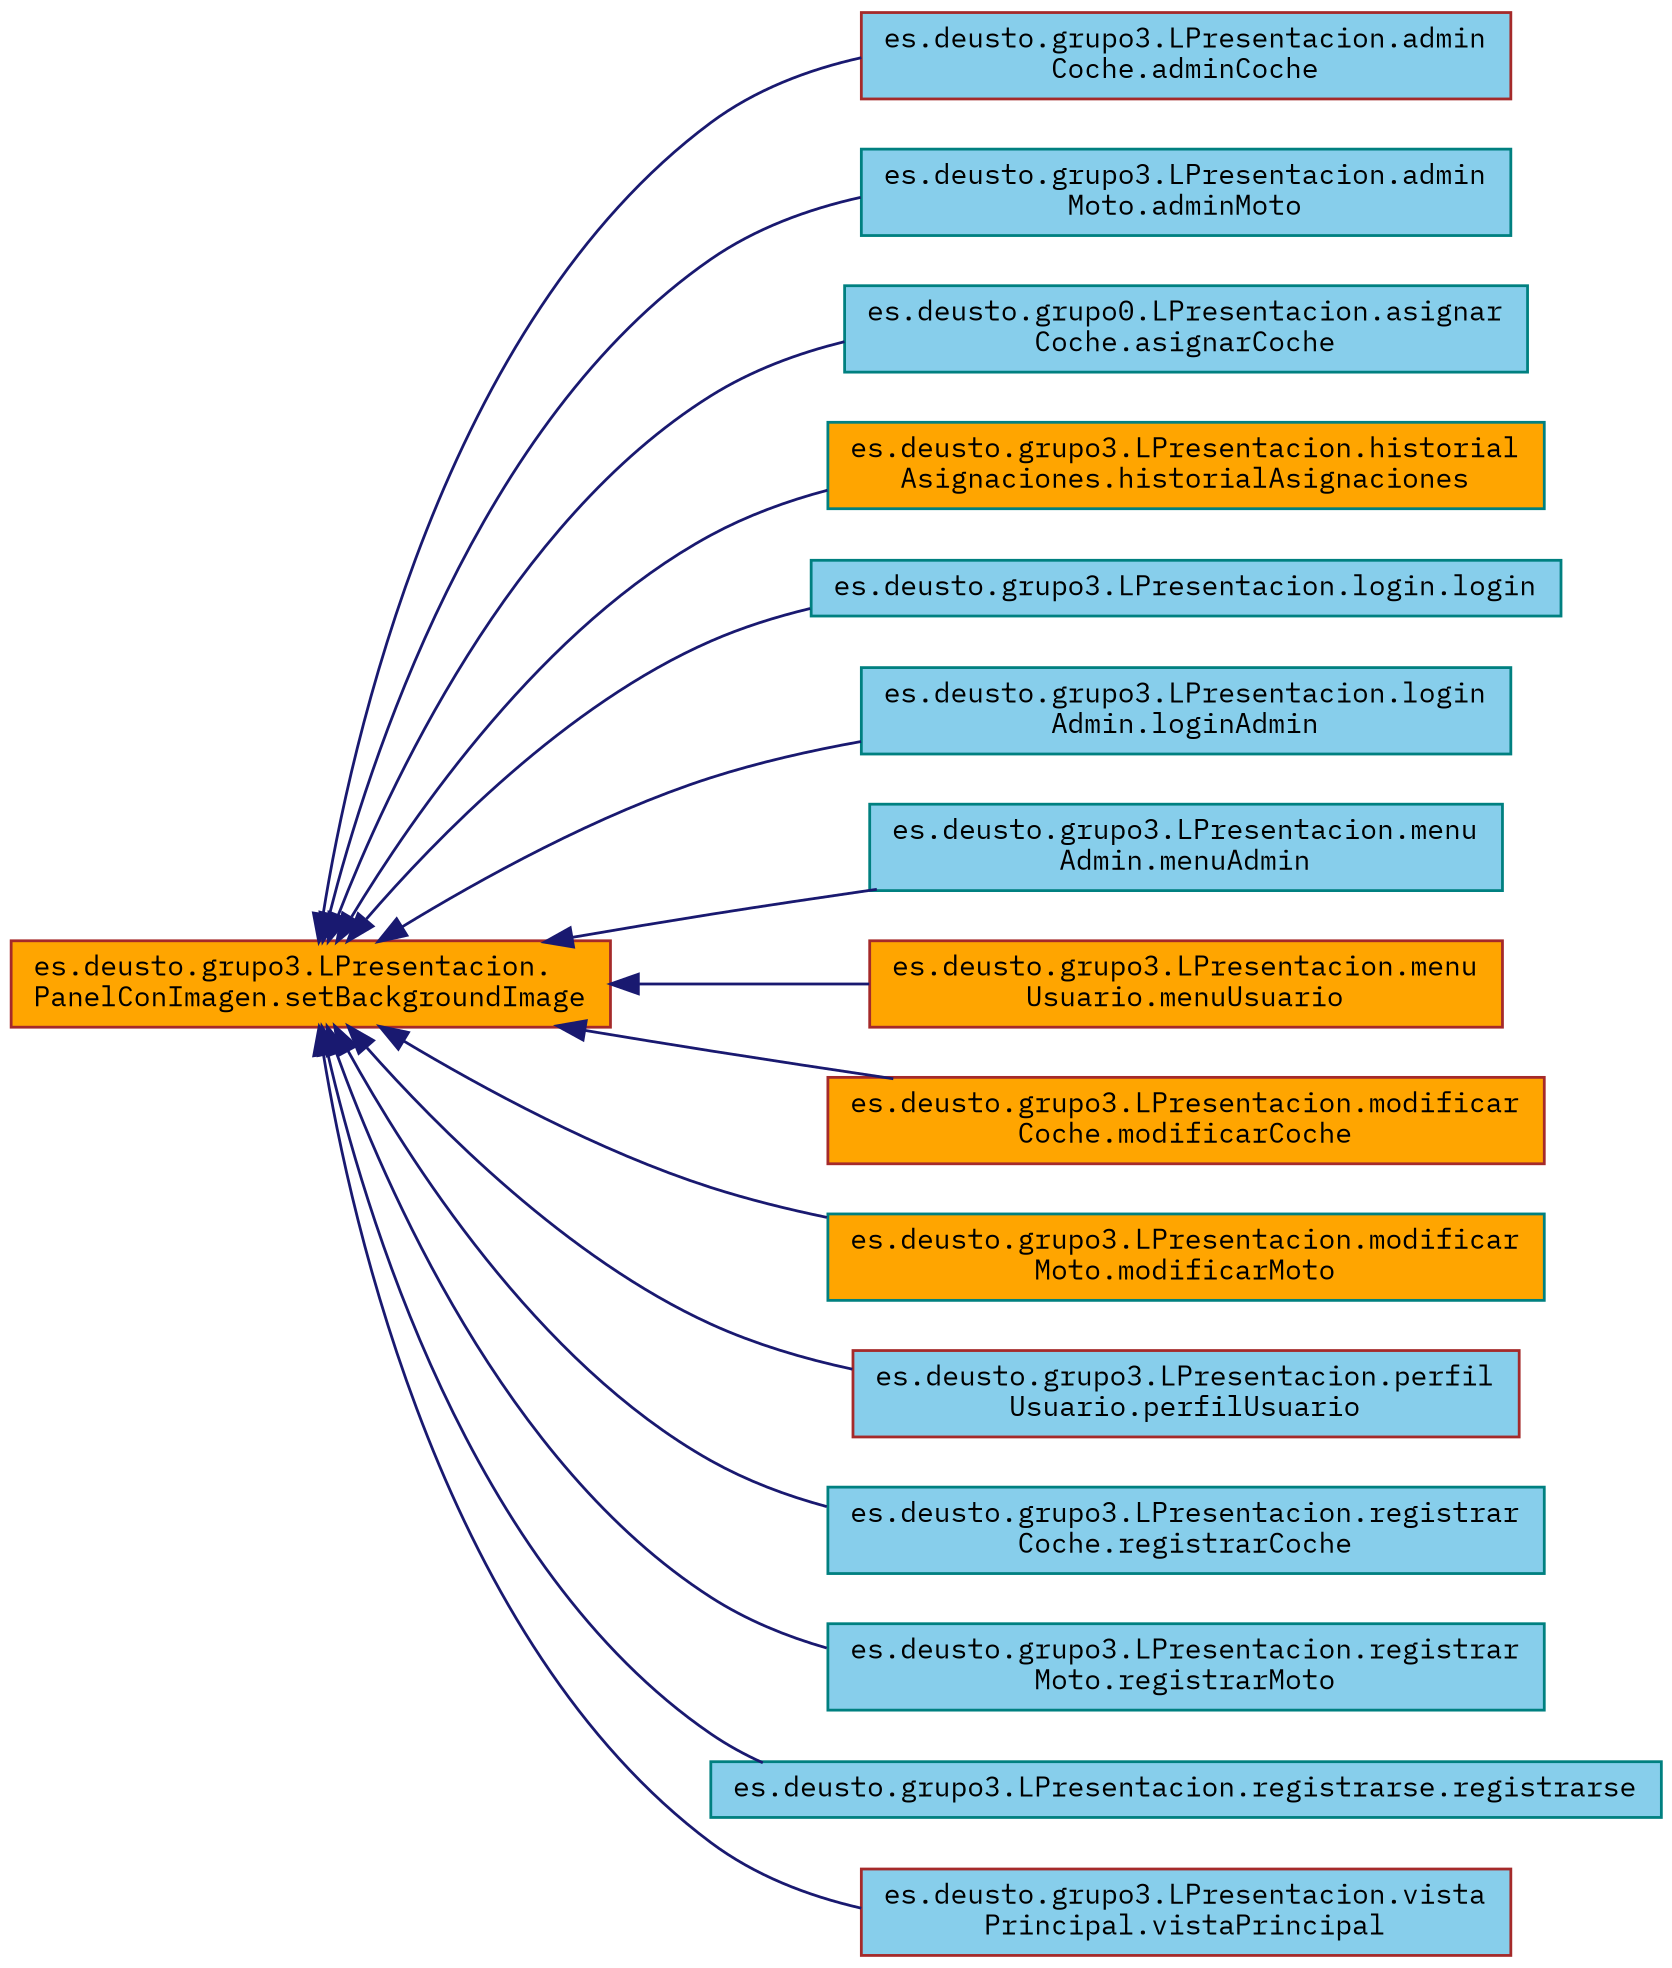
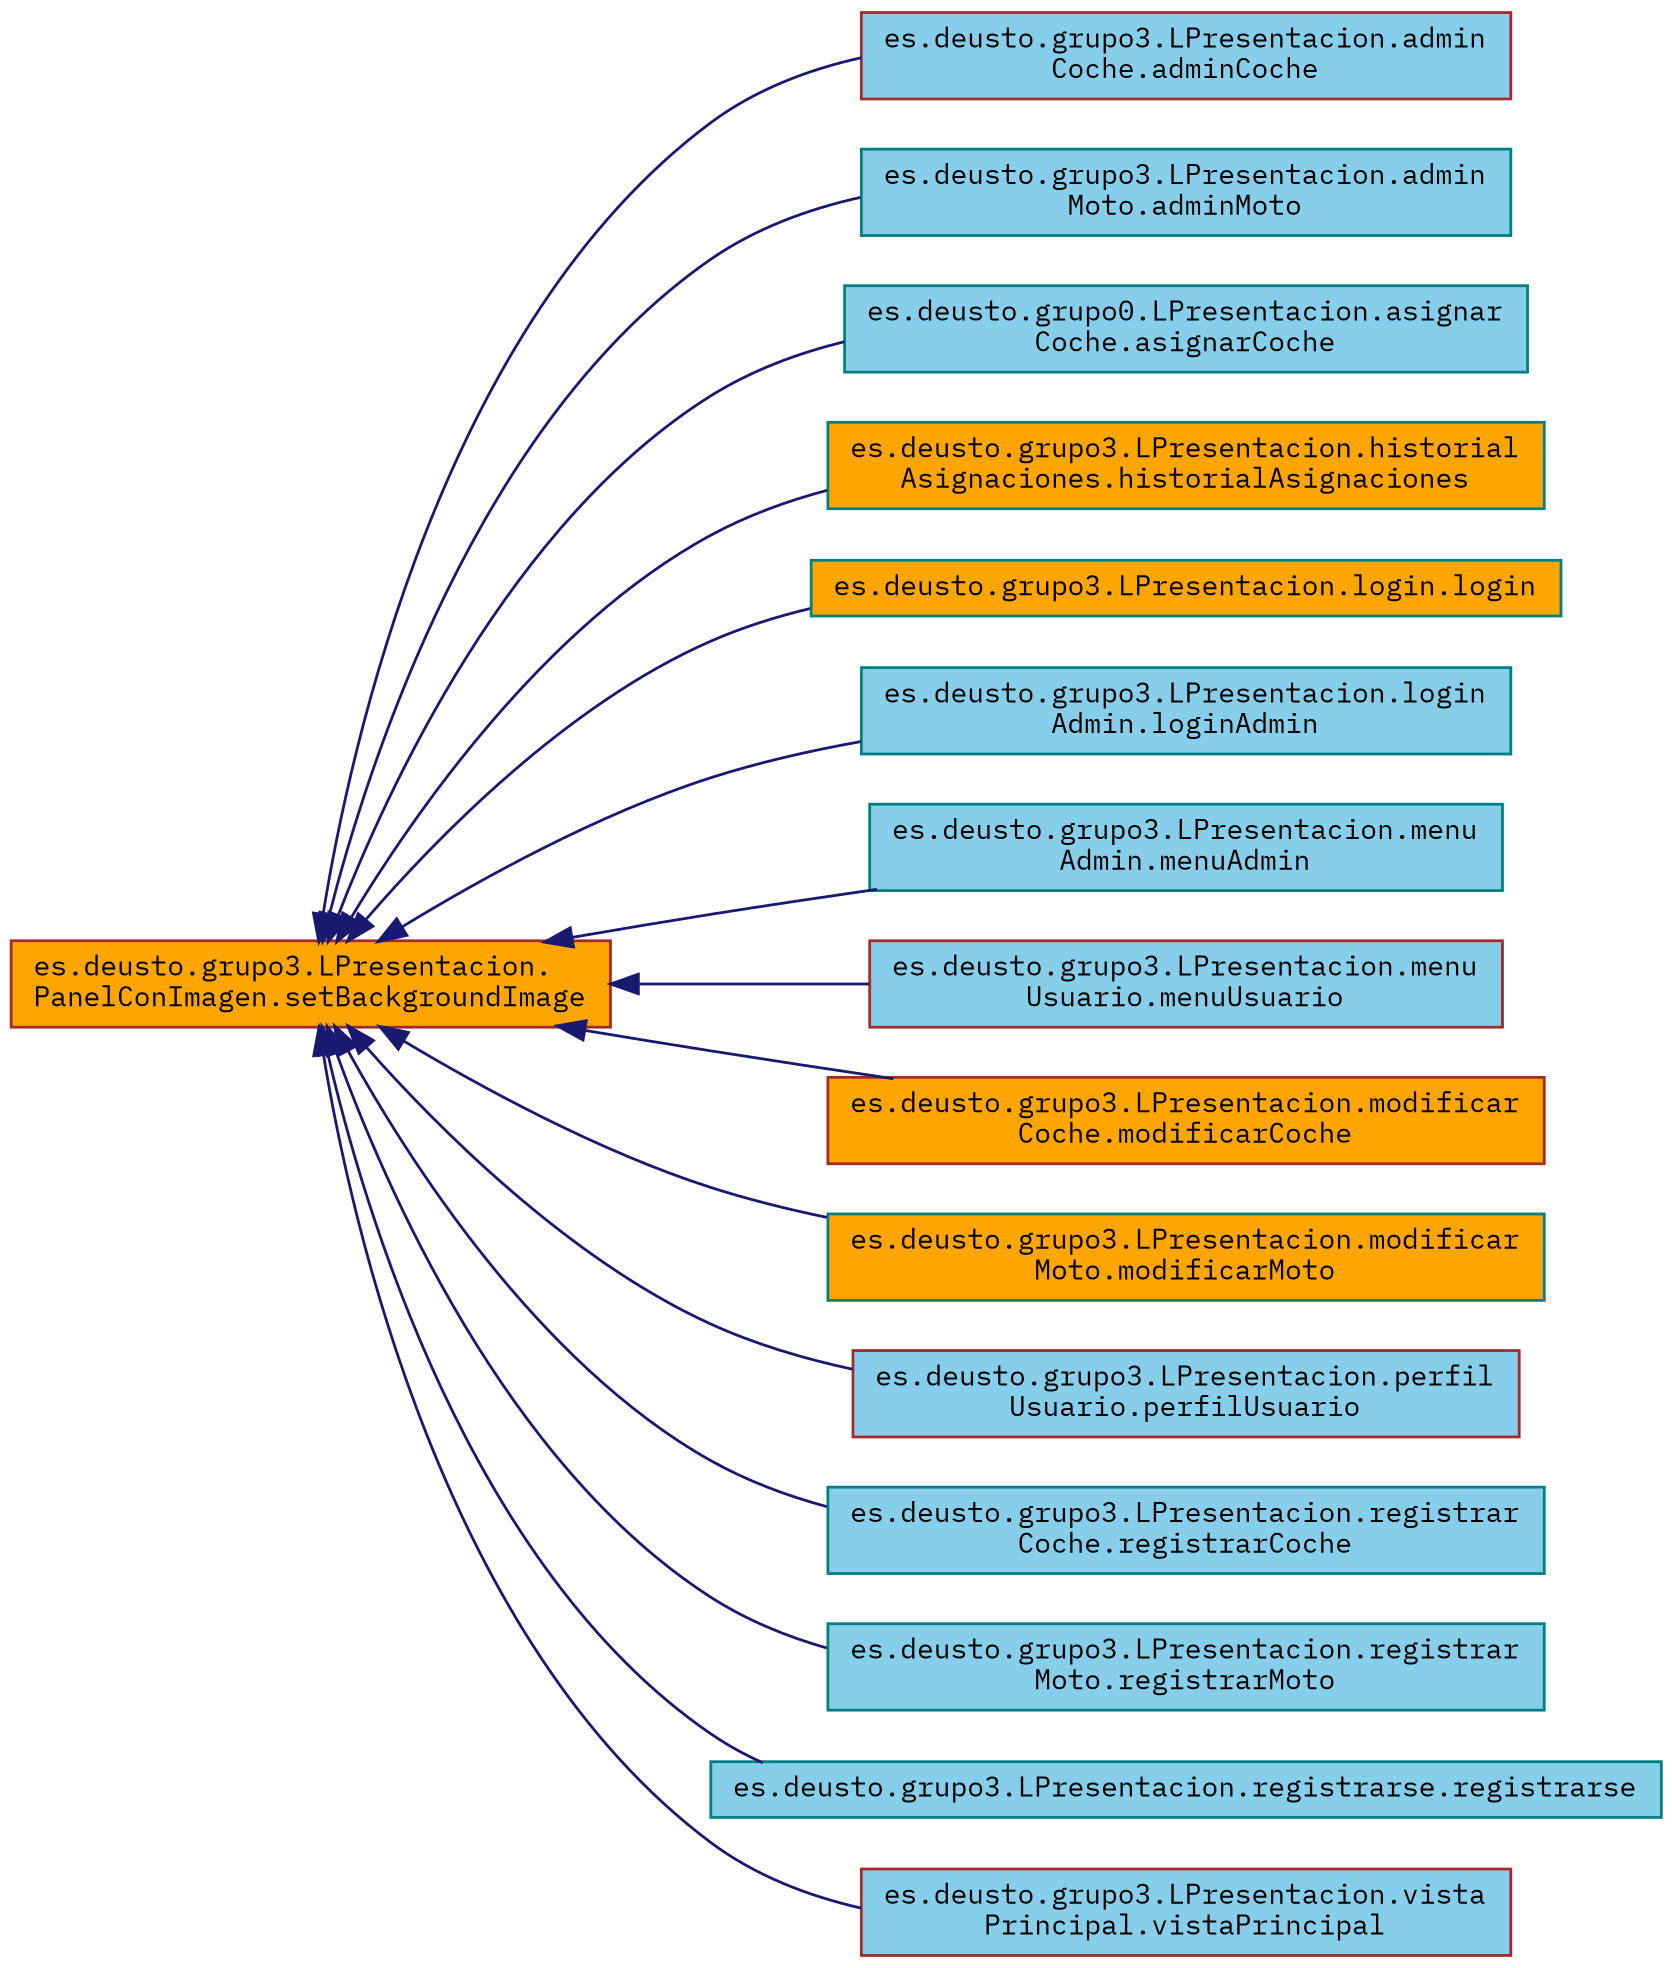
(1186, 588) -> (1186, 588)
(1186, 984) -> (1186, 984)
